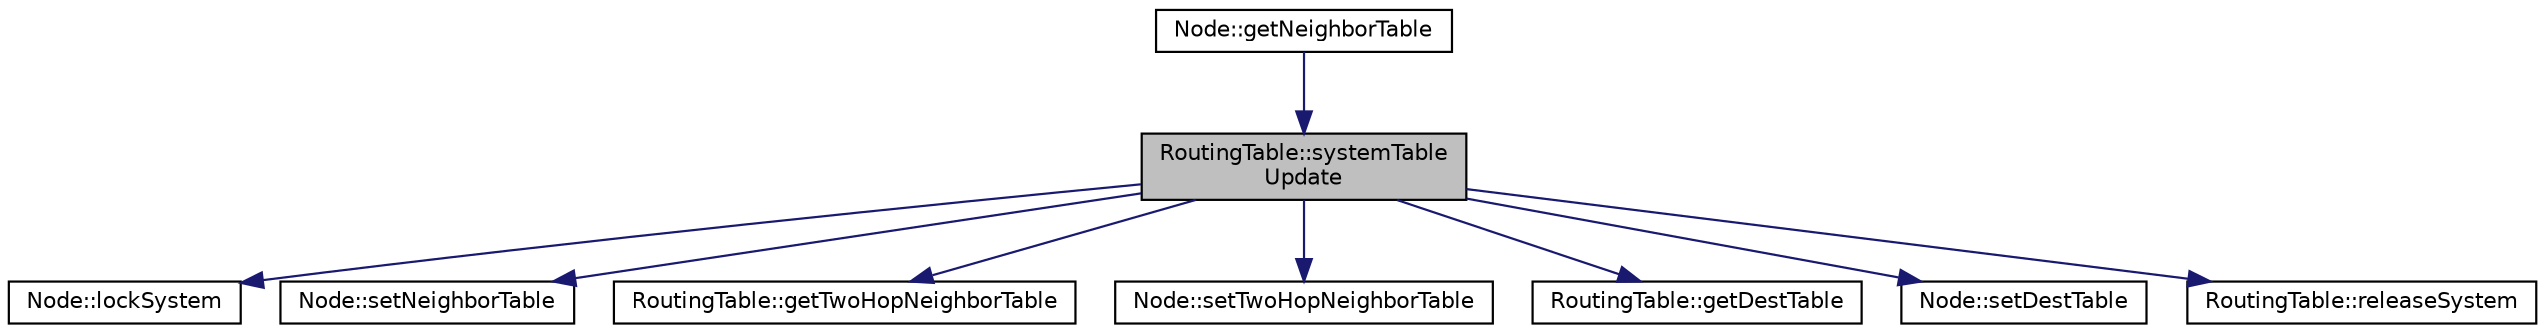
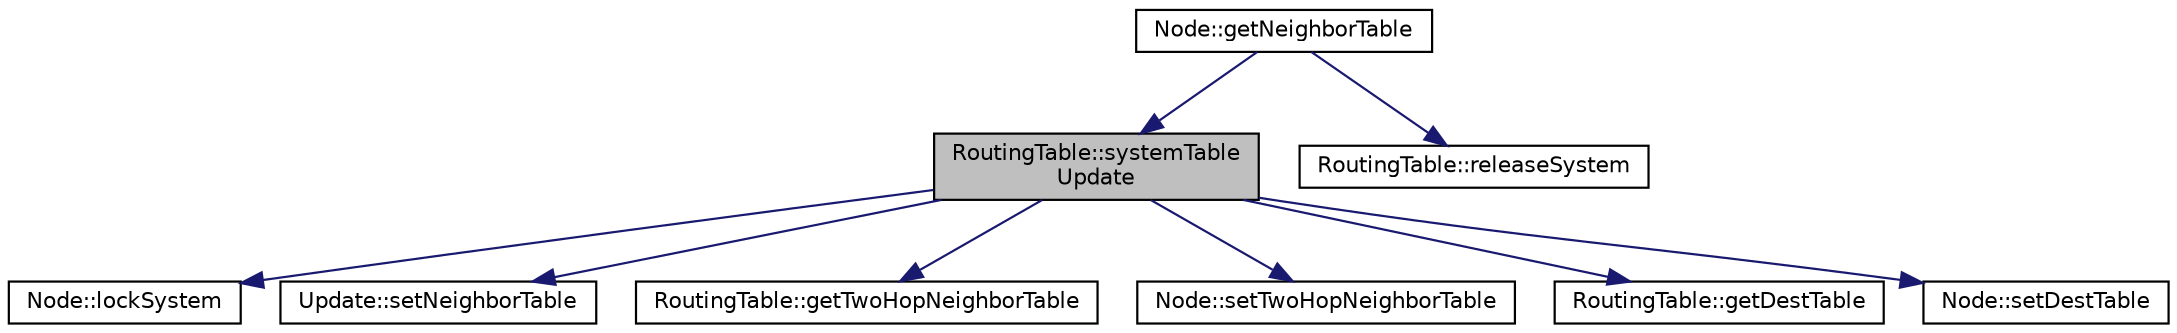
(1827, 234) -> (1370, 92)
(427, 303) -> (438, 303)
